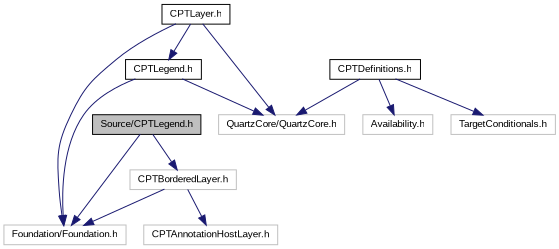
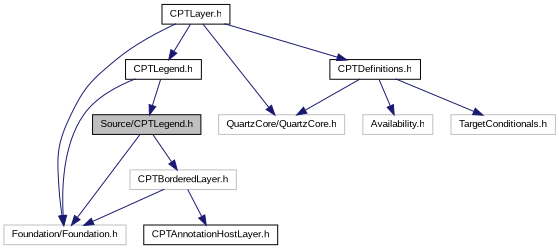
none -> (281, 40)
(218, 95) -> (157, 92)
(211, 235) -> (211, 235)
